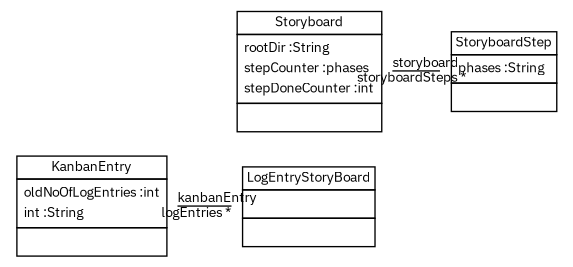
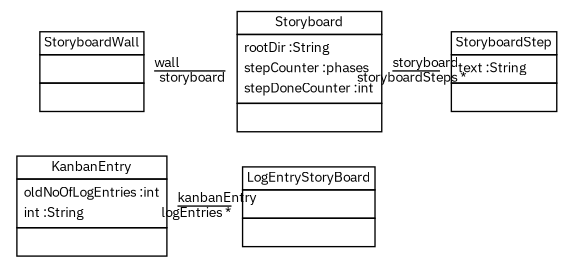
(501, 68) -> (493, 68)
none -> (91, 71)
